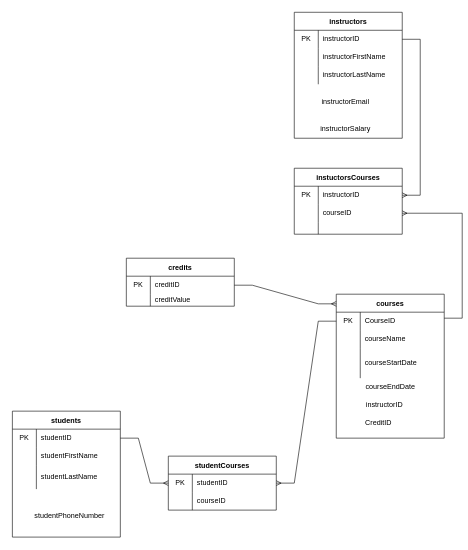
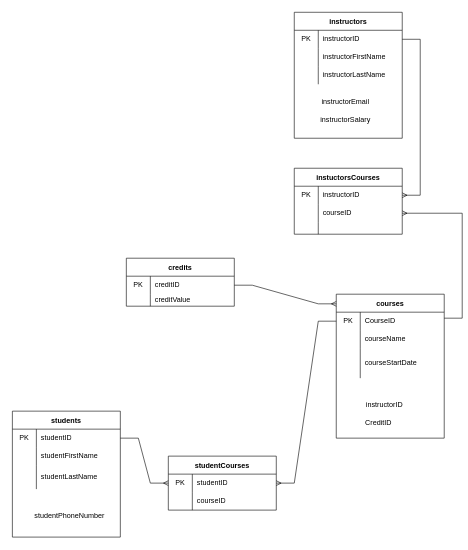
(345, 129) -> (345, 120)
(390, 387) -> none
